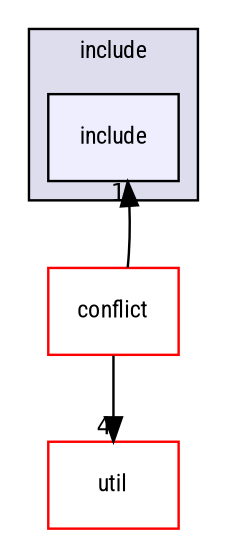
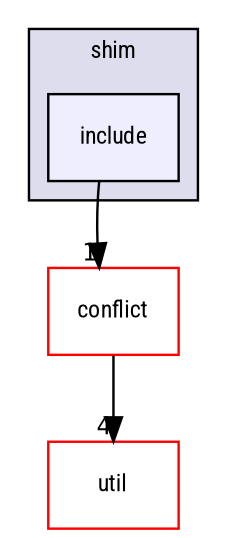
(113, 52) -> (113, 52)
(130, 237) -> (97, 216)
